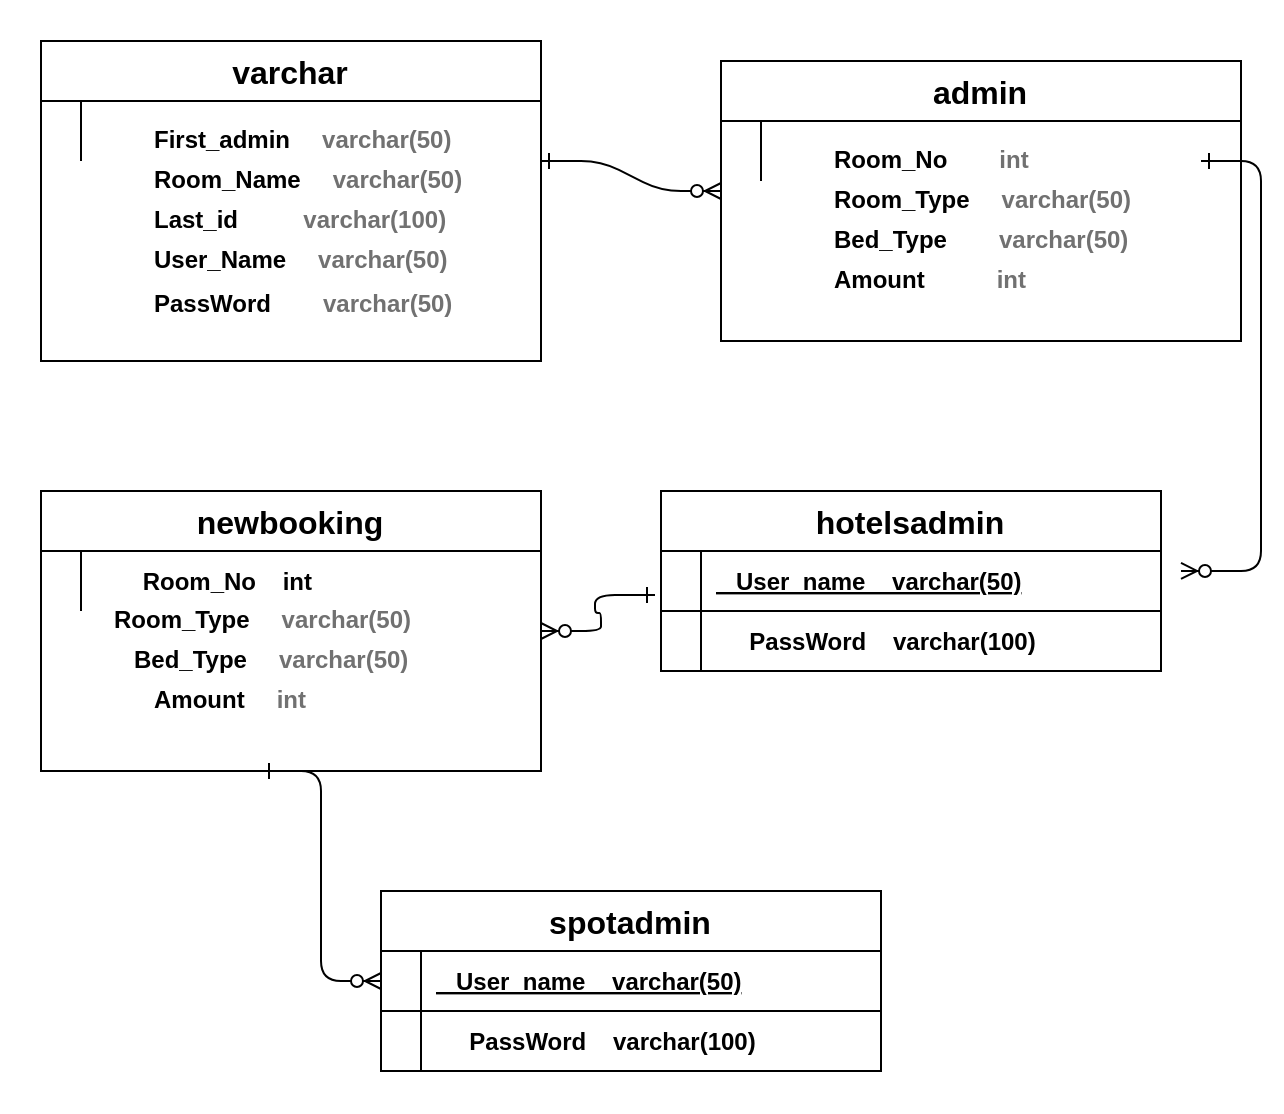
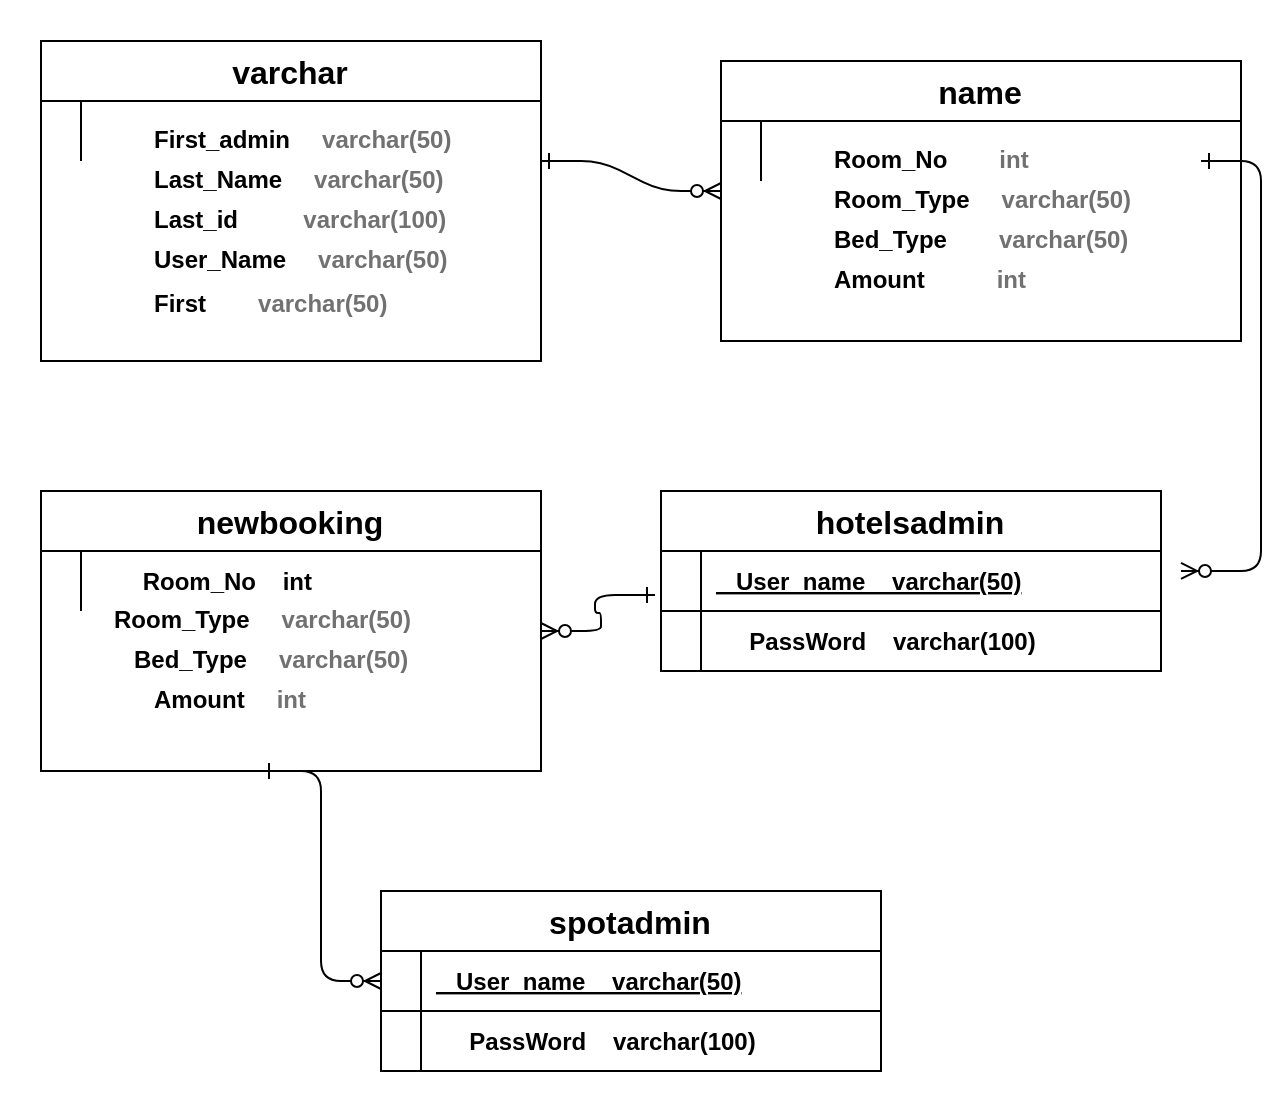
(980, 93) -> (980, 93)
(259, 179) -> (259, 179)
(270, 299) -> (246, 299)
